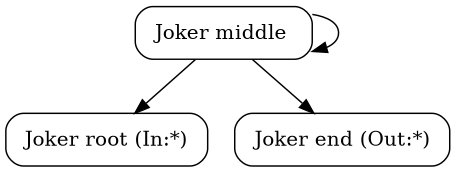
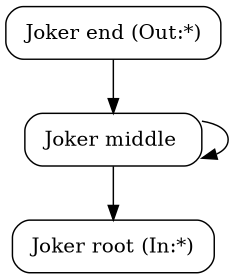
(277, 81) -> (113, 79)
